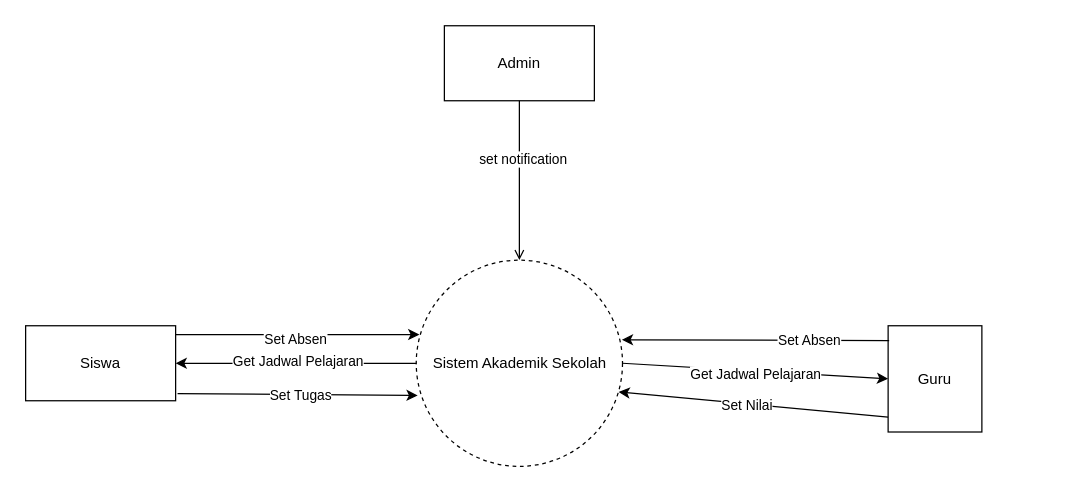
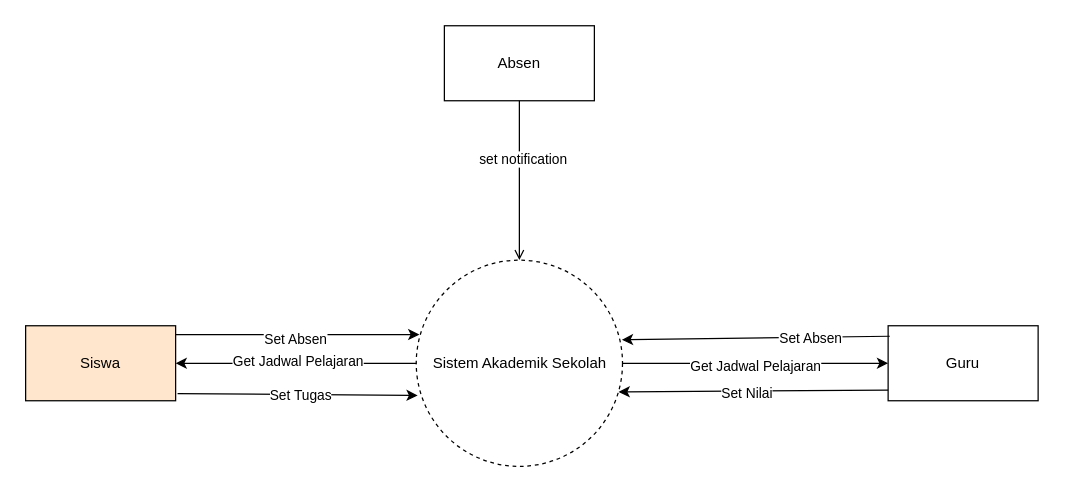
(519, 63) -> (519, 63)
(101, 363) -> (101, 363)
(935, 379) -> (963, 363)
